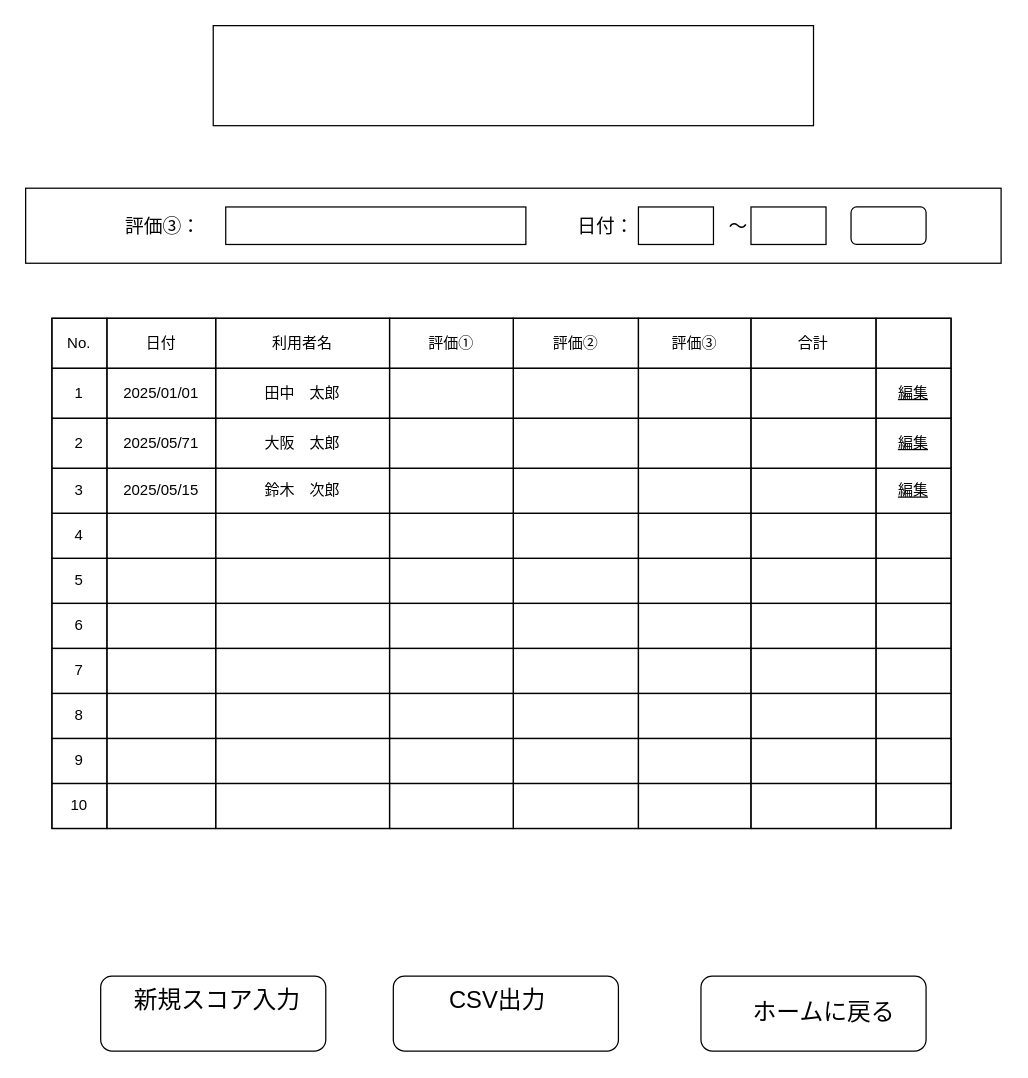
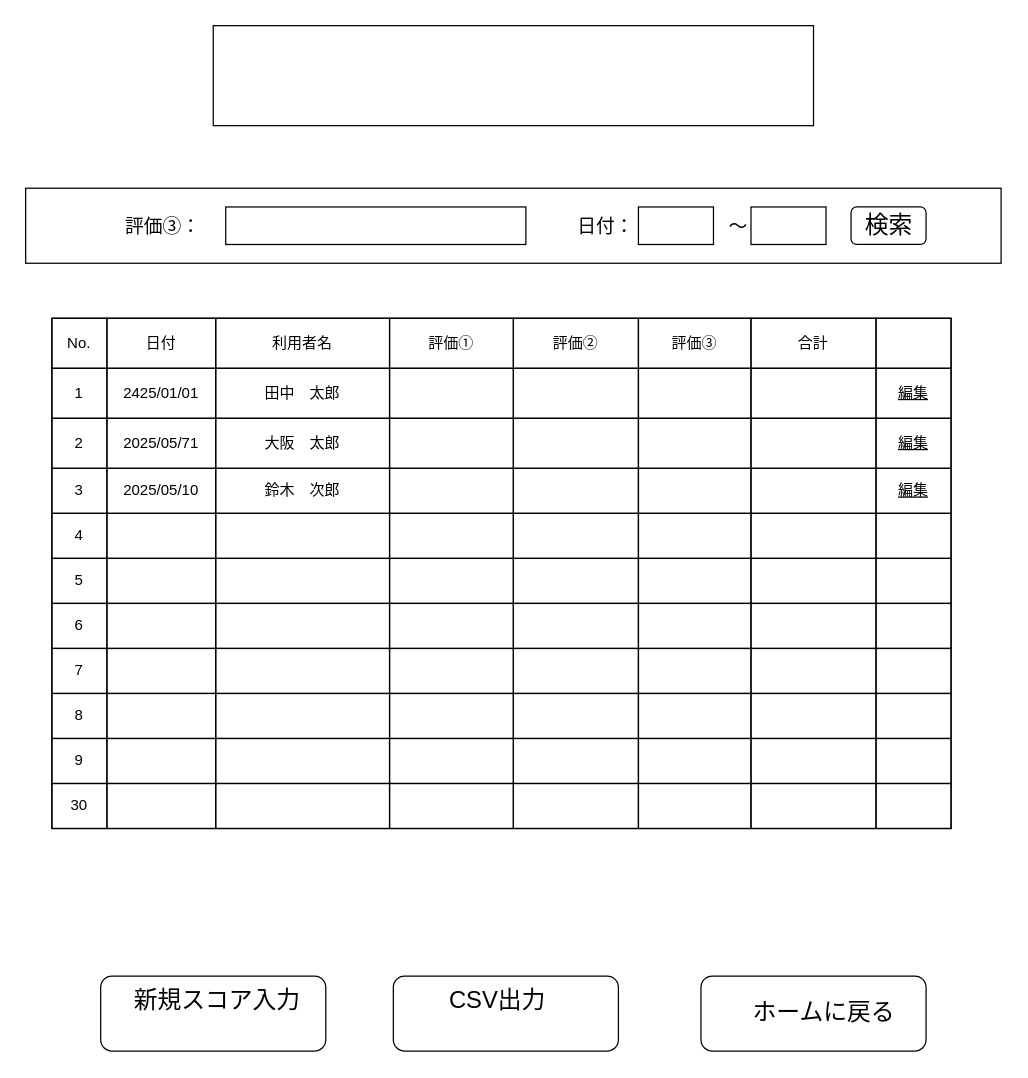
none -> (888, 226)
(161, 393) -> (161, 393)
(161, 491) -> (161, 491)
(79, 806) -> (79, 806)
